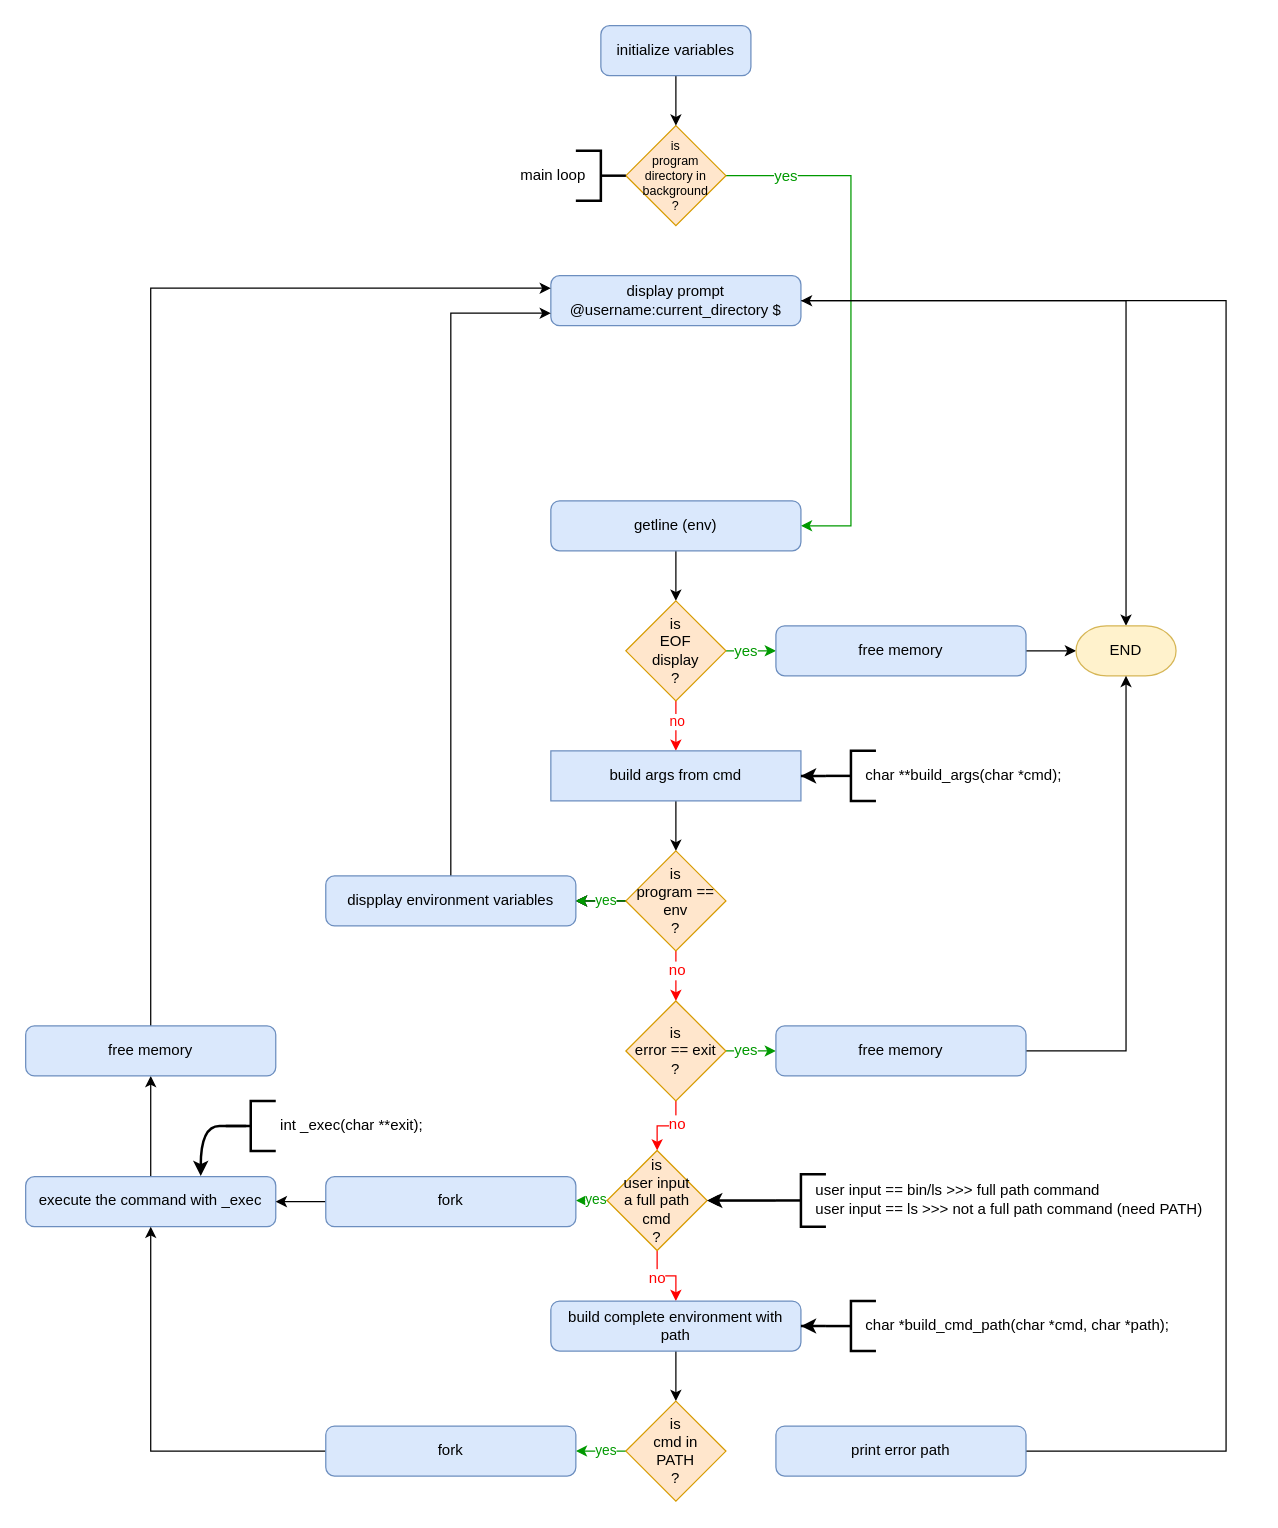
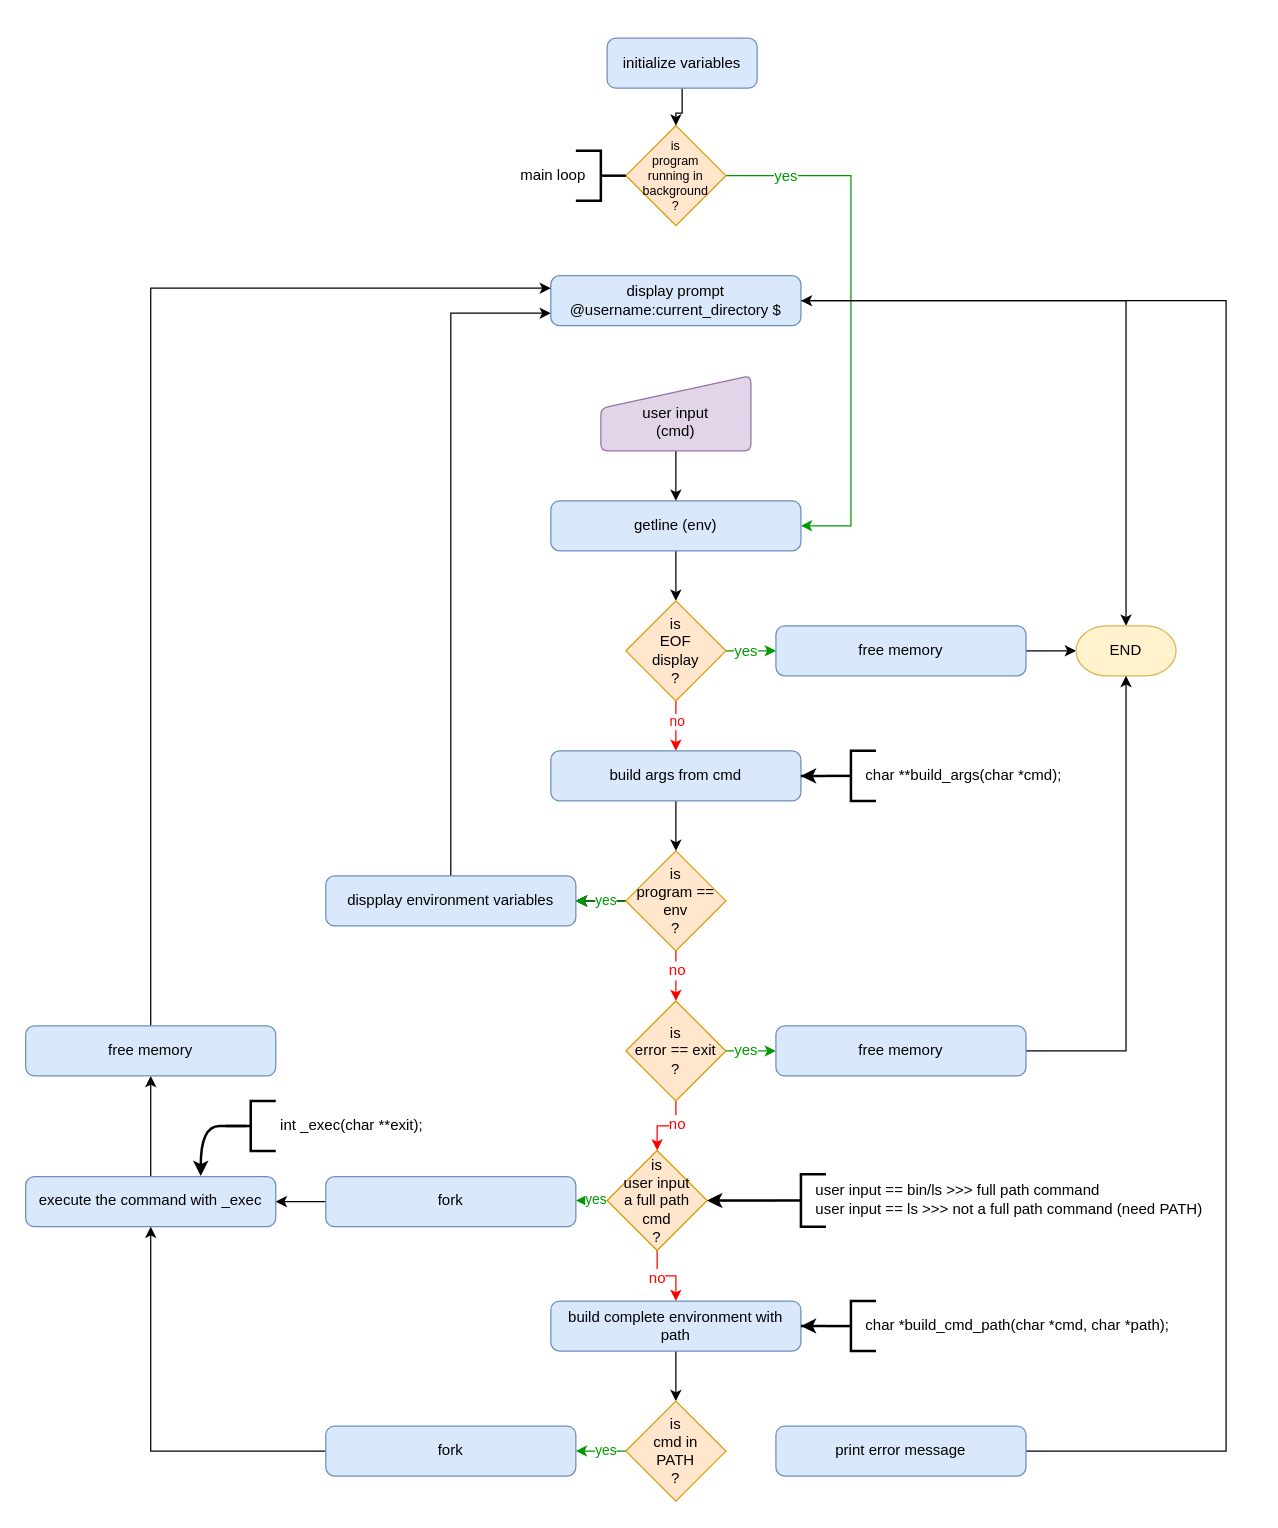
(676, 51) -> (682, 63)
(676, 176) -> (676, 176)
none -> (676, 413)
none -> (676, 472)
(676, 776) -> (676, 776)
(901, 1451) -> (901, 1451)
